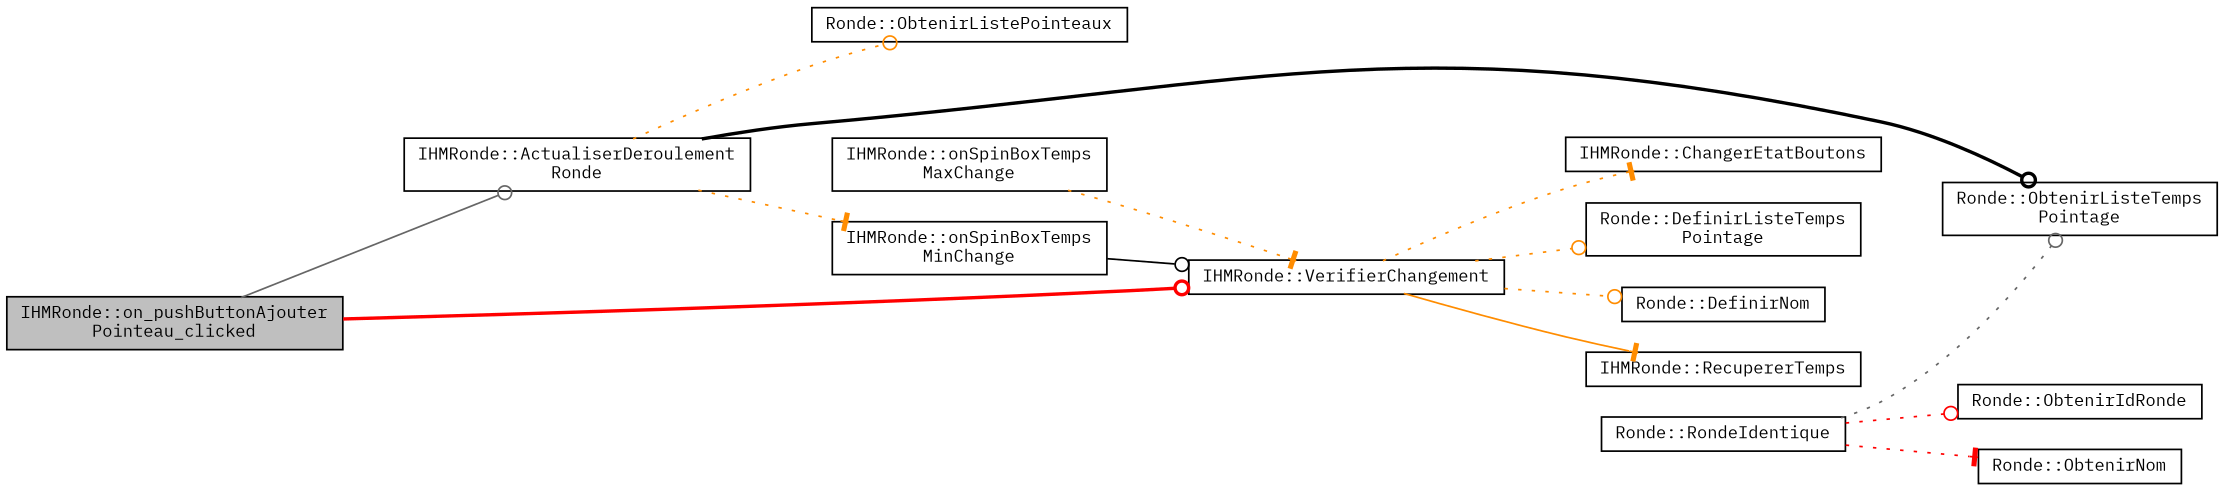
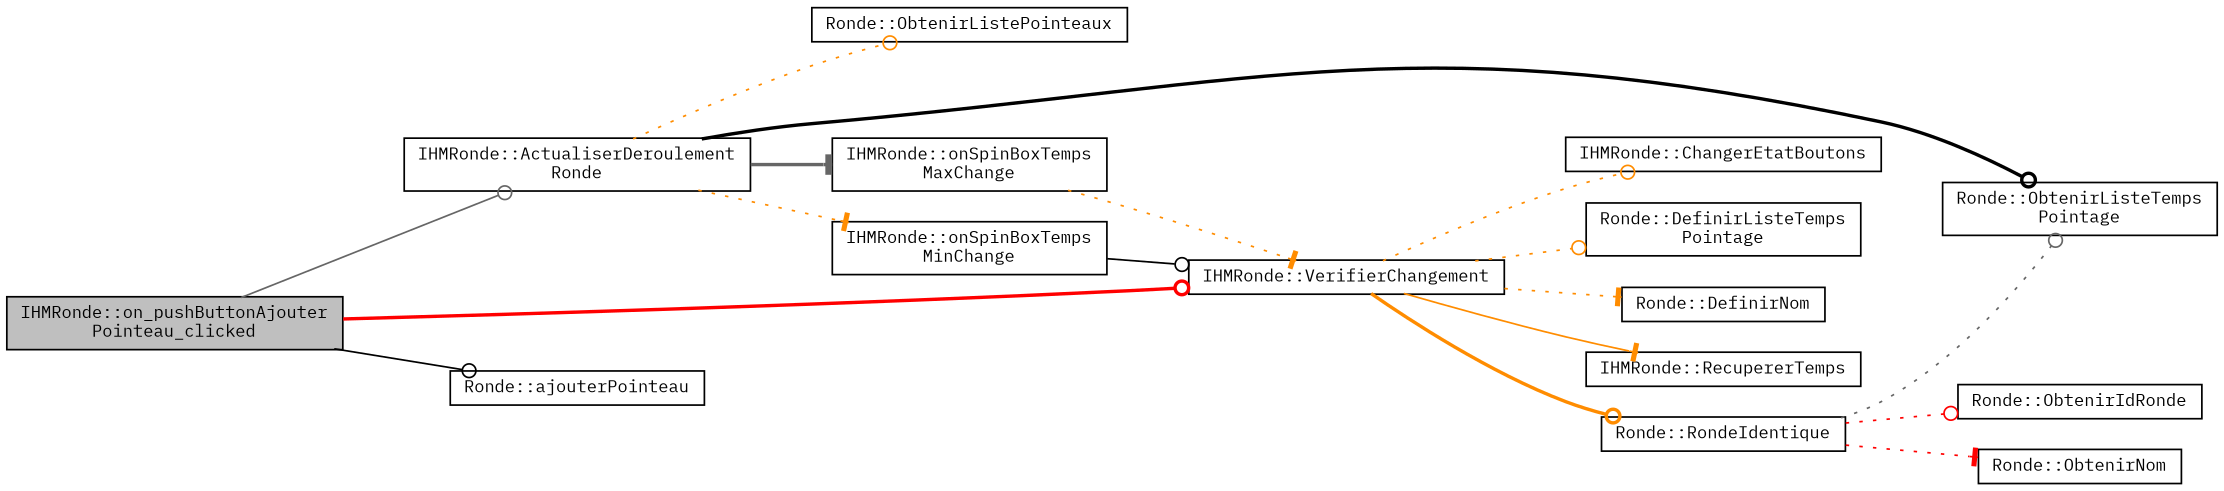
none -> (787, 165)
(1500, 211) -> (1500, 211)
(1559, 293) -> (1559, 293)
none -> (1484, 363)
none -> (577, 388)
